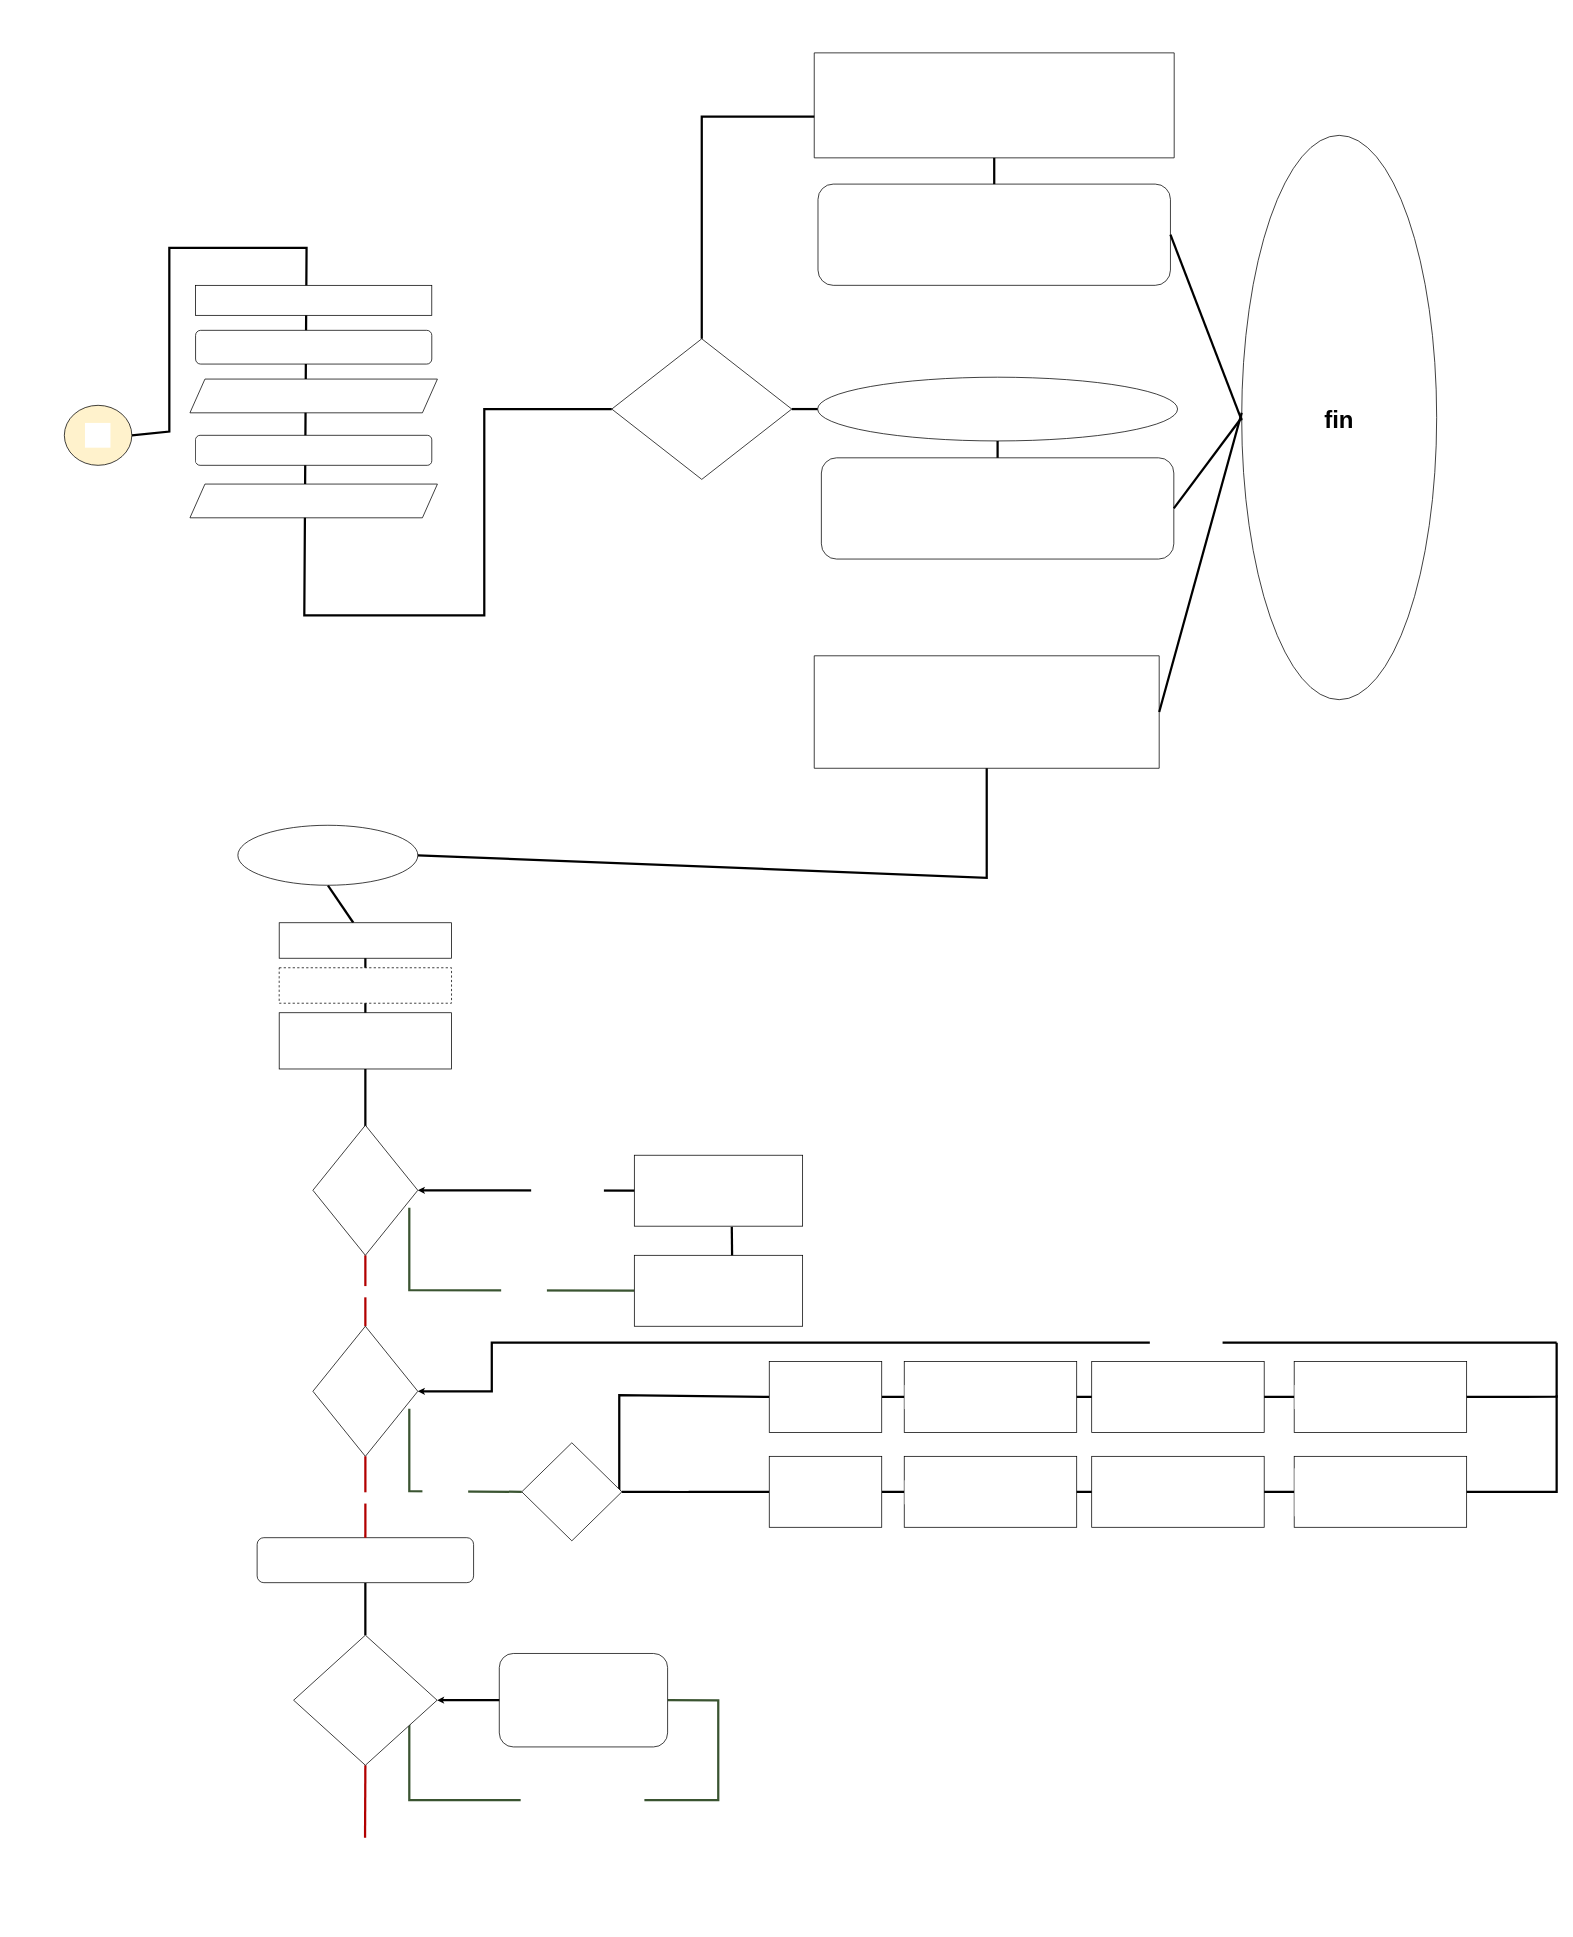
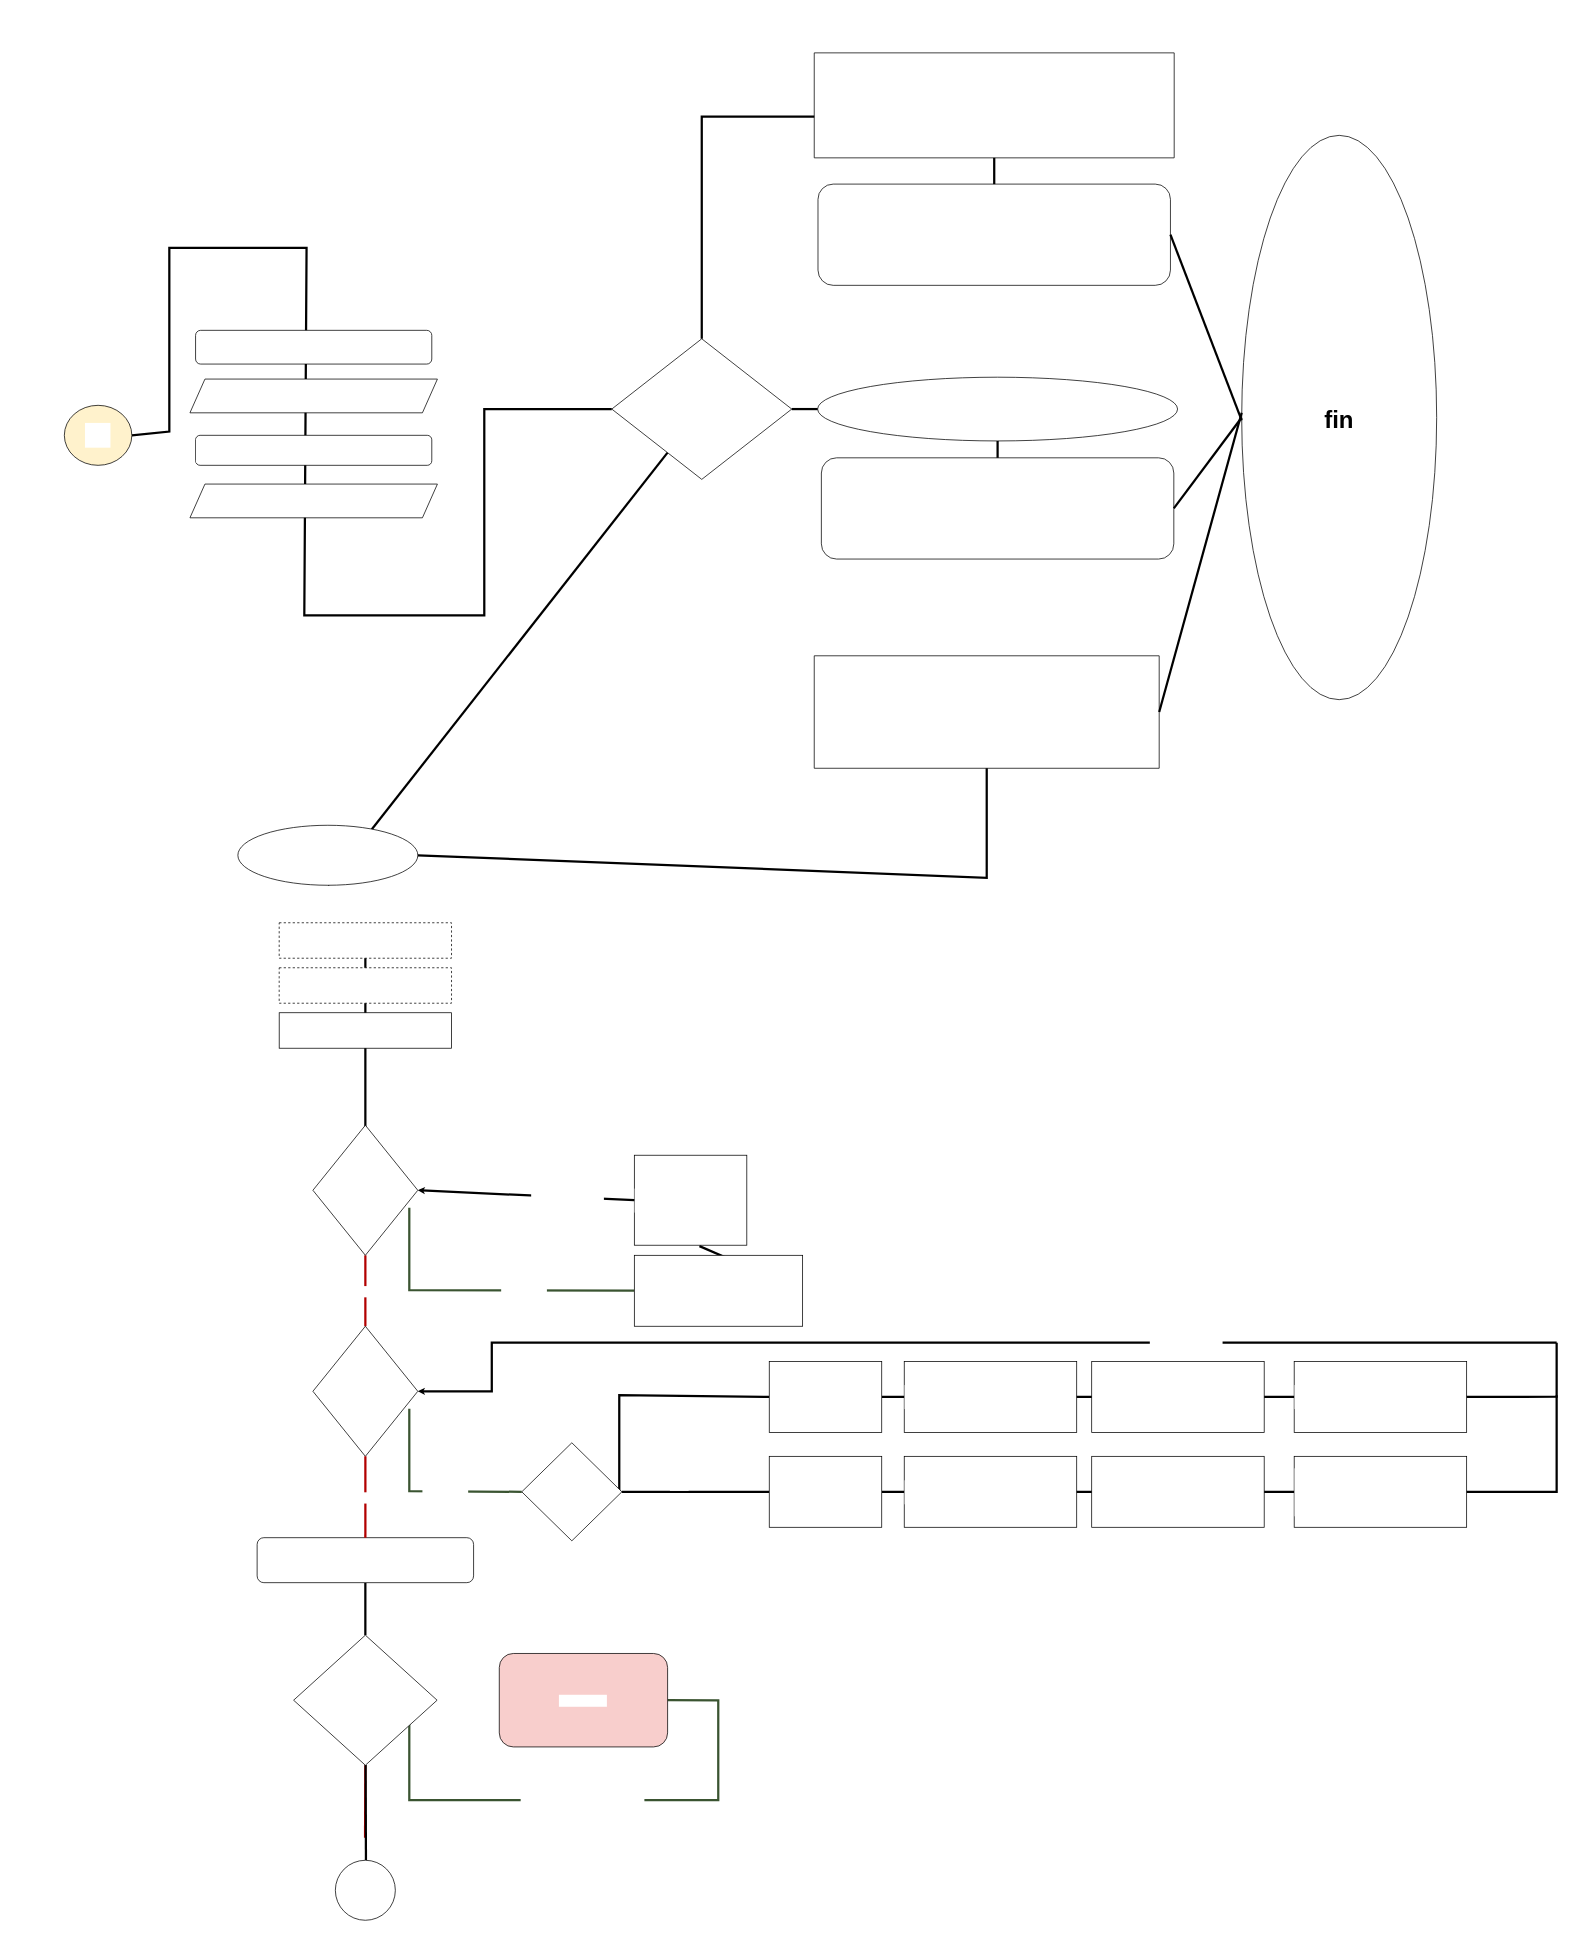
(314, 300) -> none
(340, 904) -> (519, 642)
(365, 941) -> (365, 941)
(365, 1041) -> (365, 1031)
(718, 1191) -> (690, 1200)
(471, 1700) -> none
(583, 1700) -> (583, 1700)
none -> (366, 1830)
none -> (365, 1891)
